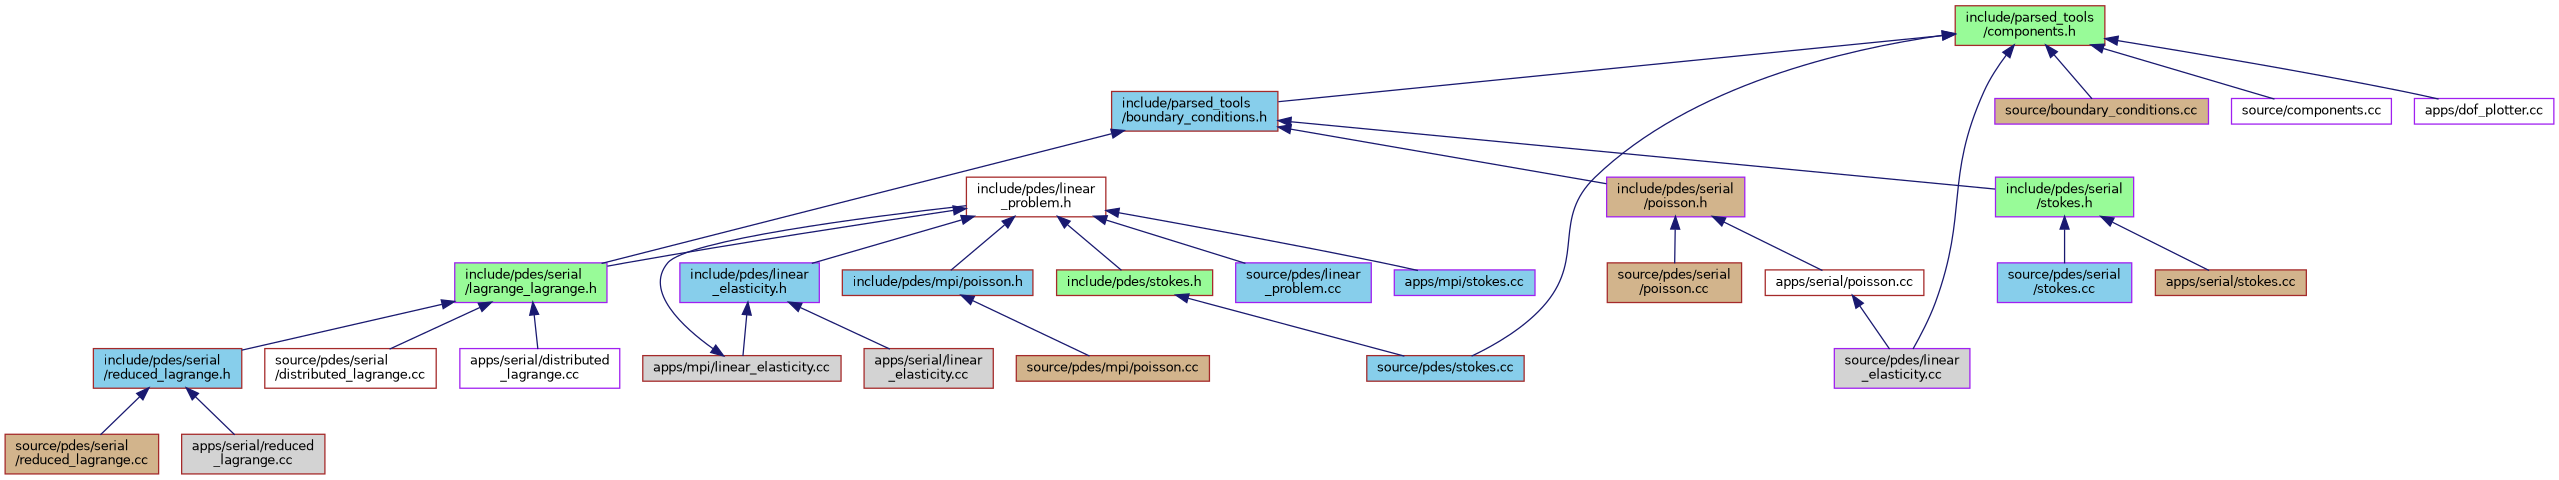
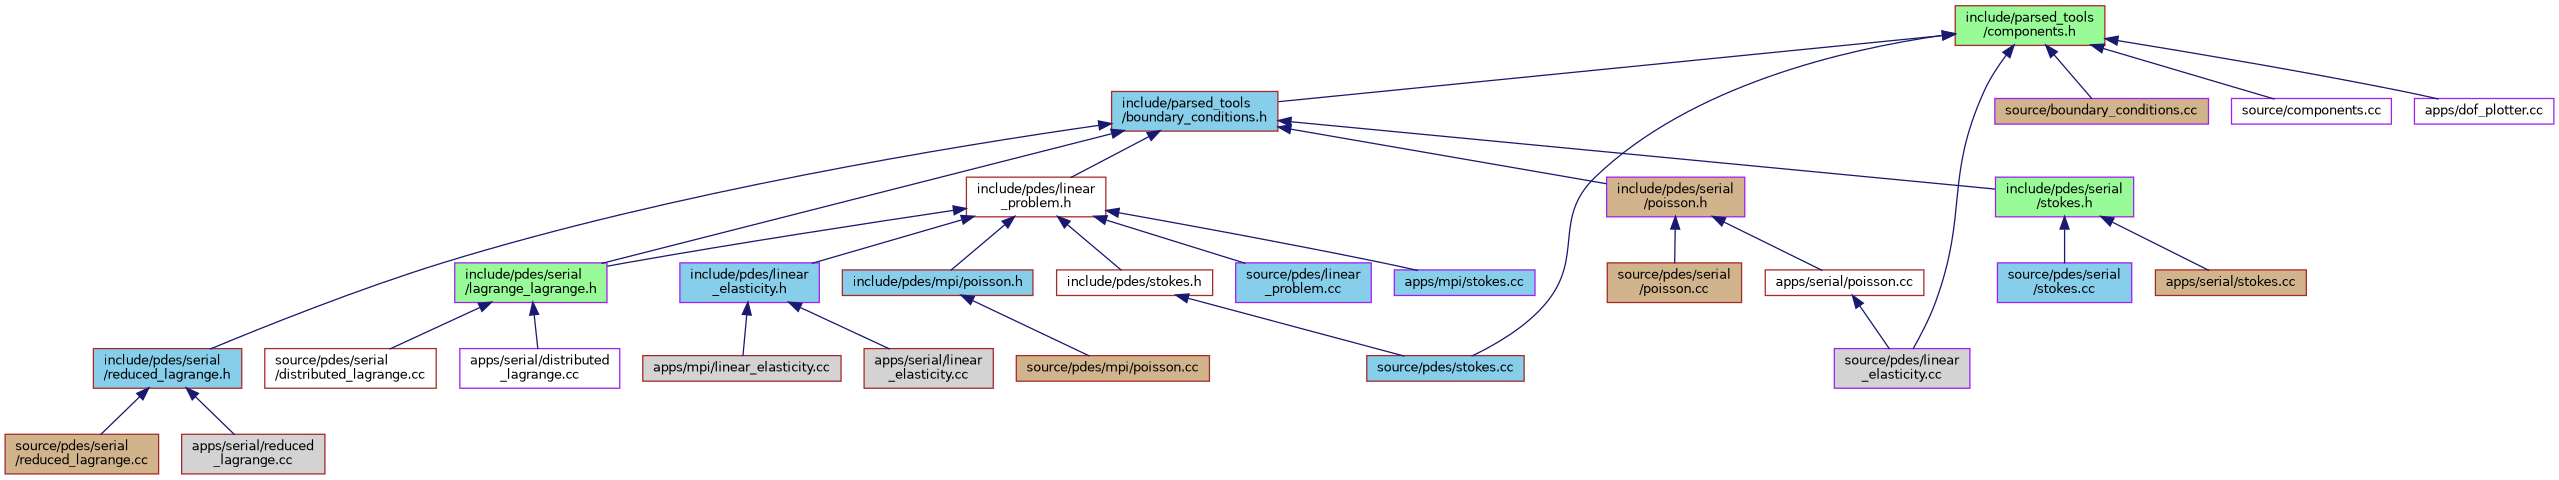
(665, 267) -> (1110, 157)
(1135, 283) -> (1135, 283)
(342, 327) -> (647, 209)
